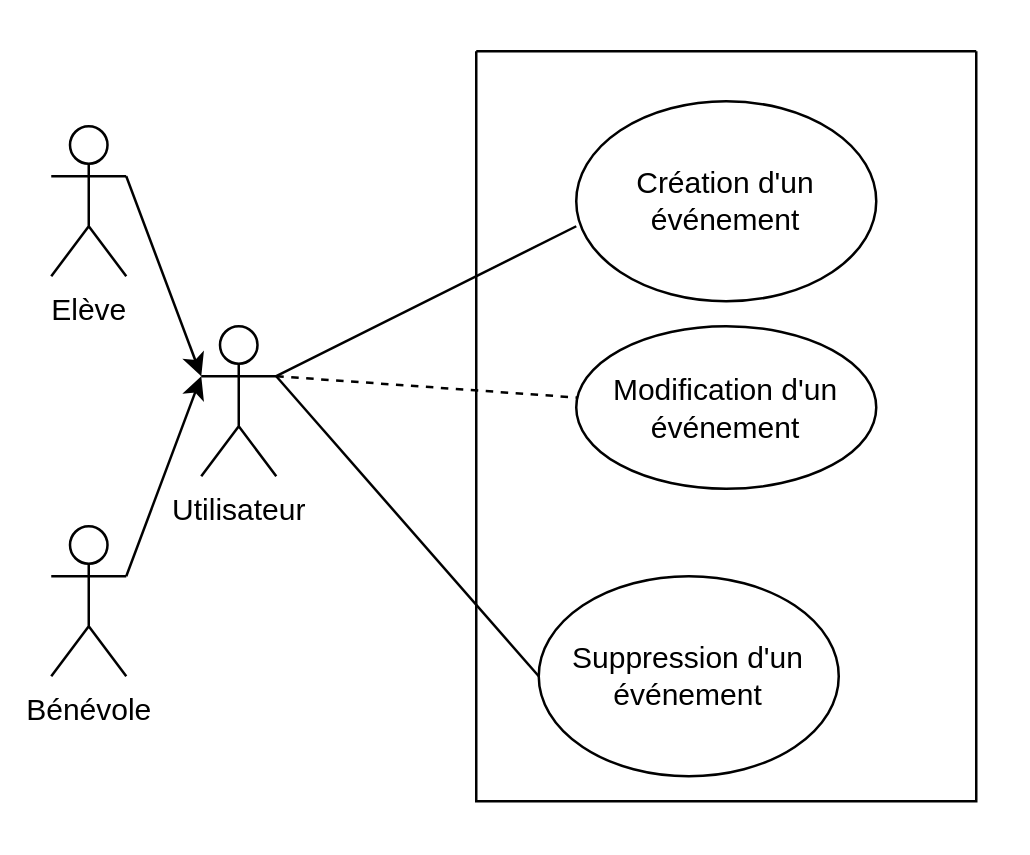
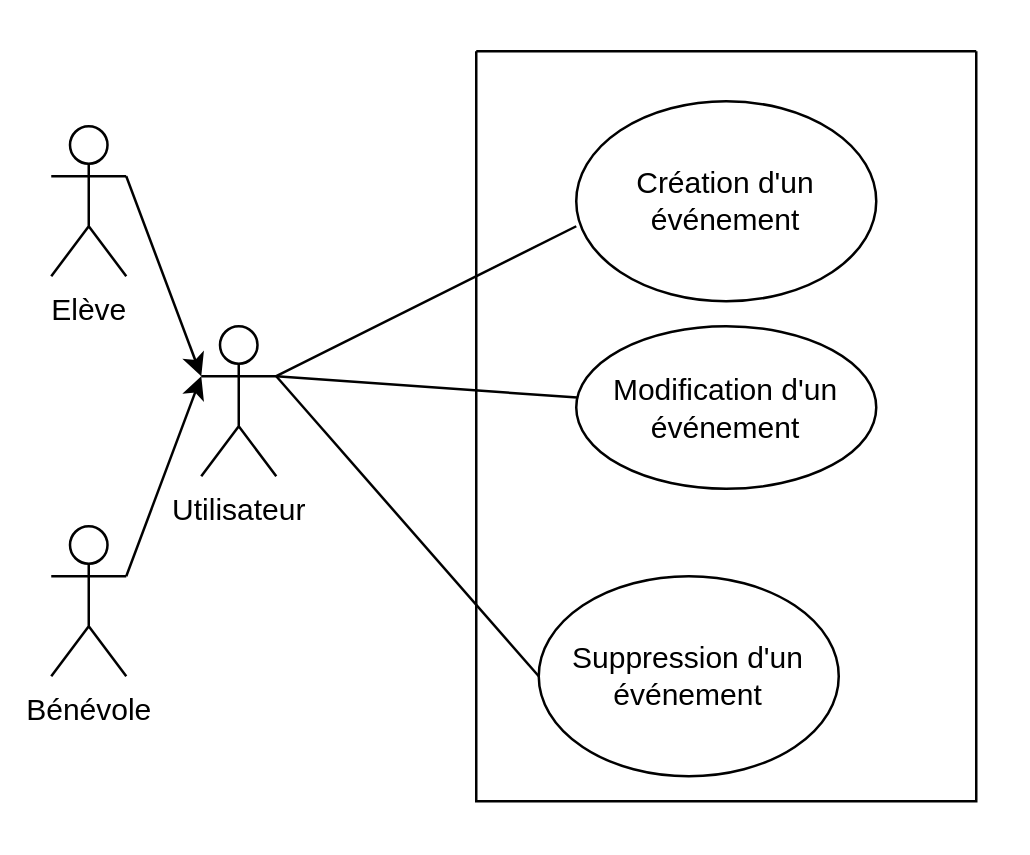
(378, 383) -> (378, 383)
